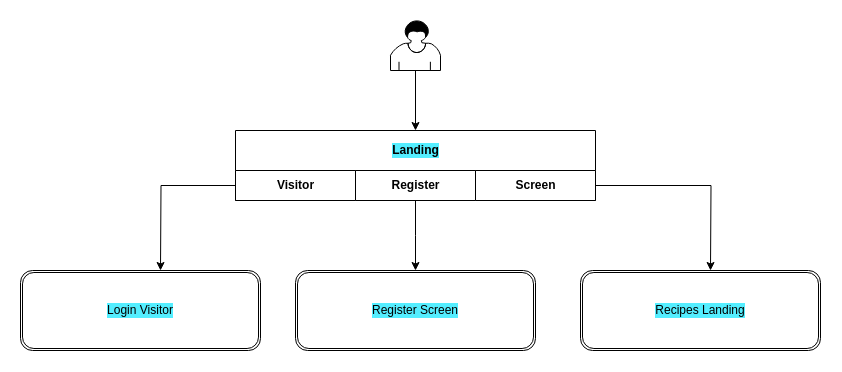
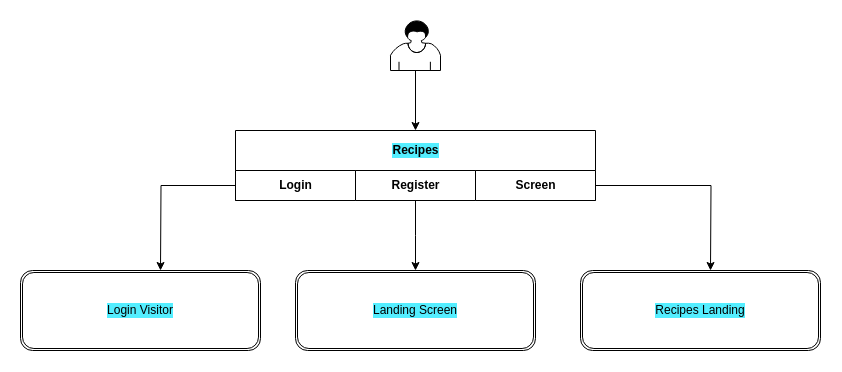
(416, 151) -> (416, 151)
(296, 186) -> (296, 186)
(416, 311) -> (416, 311)
